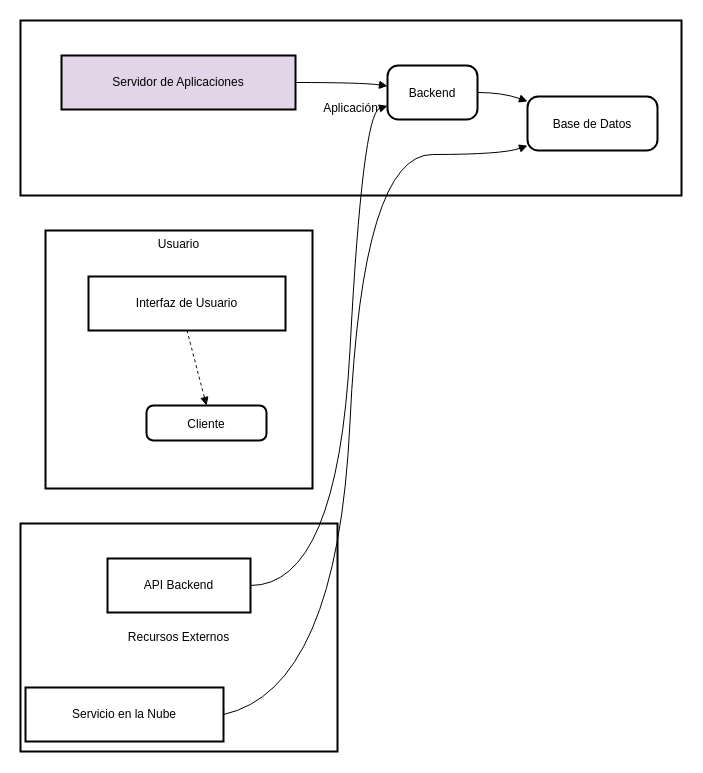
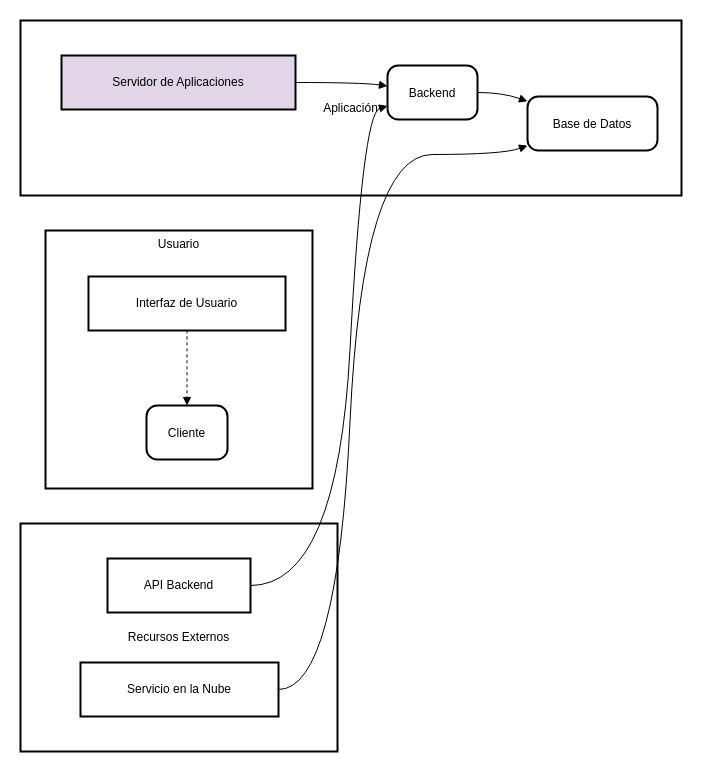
(207, 423) -> (187, 433)
(125, 715) -> (180, 690)
